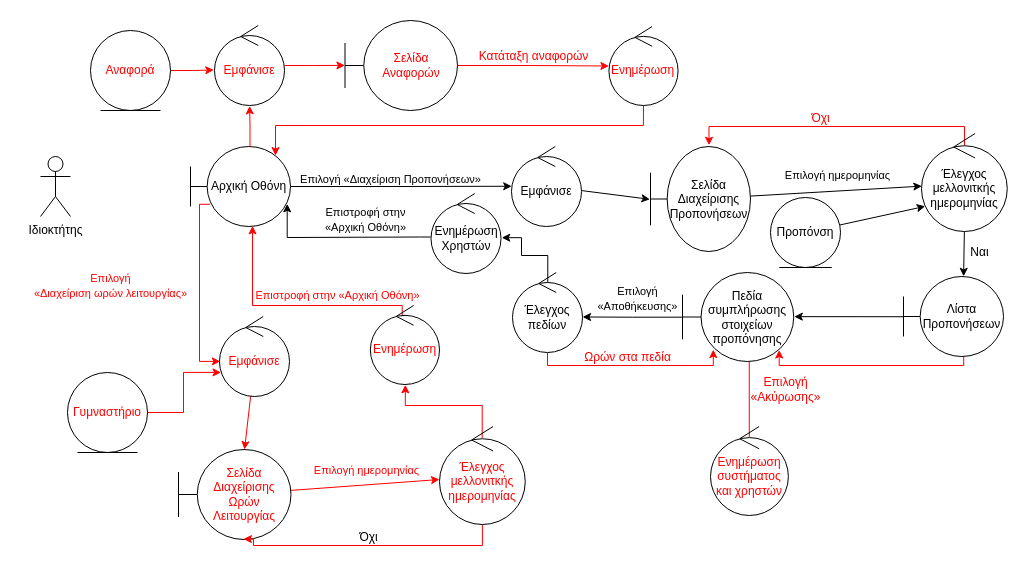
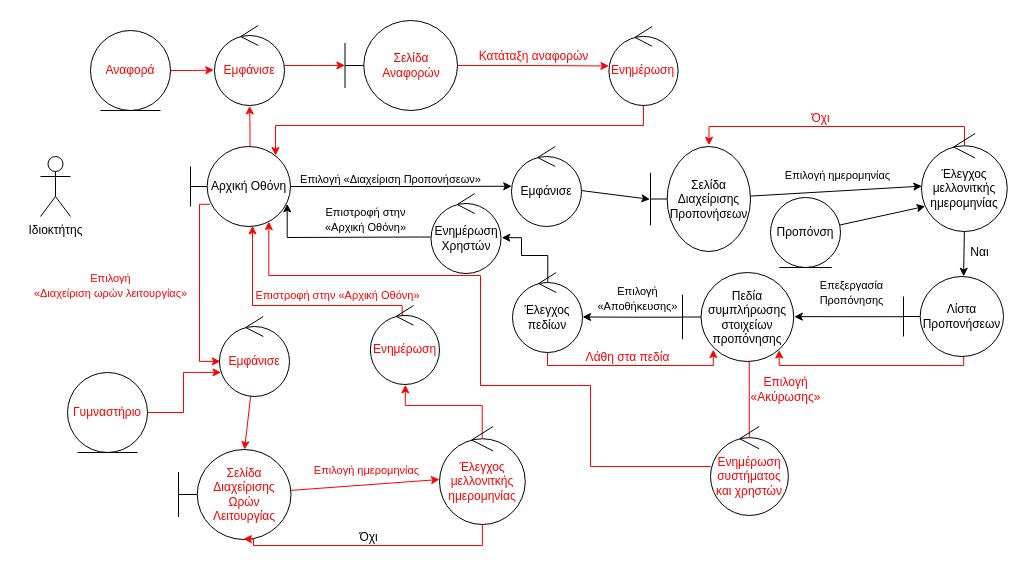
none -> (852, 293)
none -> (481, 358)
(628, 358) -> (628, 358)
